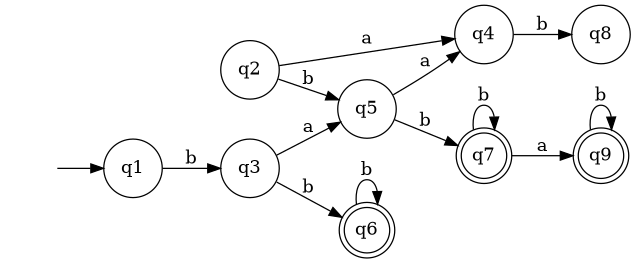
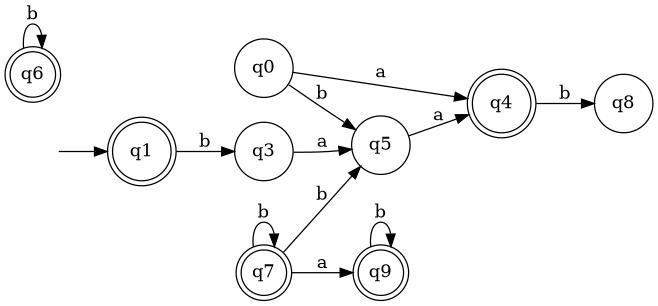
(484, 35) -> (502, 104)
(250, 70) -> (264, 68)
(420, 130) -> (318, 214)
(133, 168) -> (142, 152)
(304, 197) -> none
